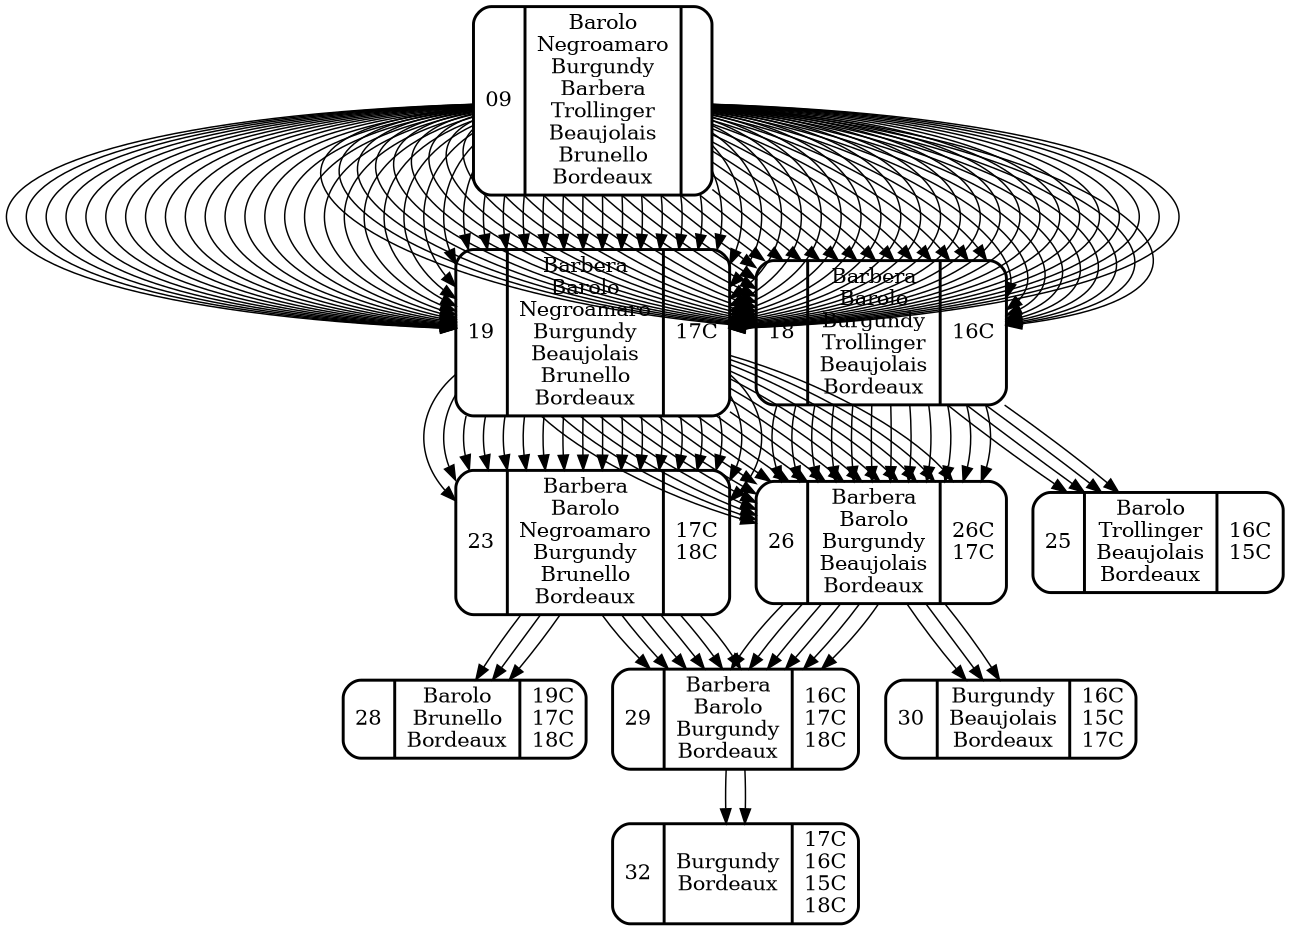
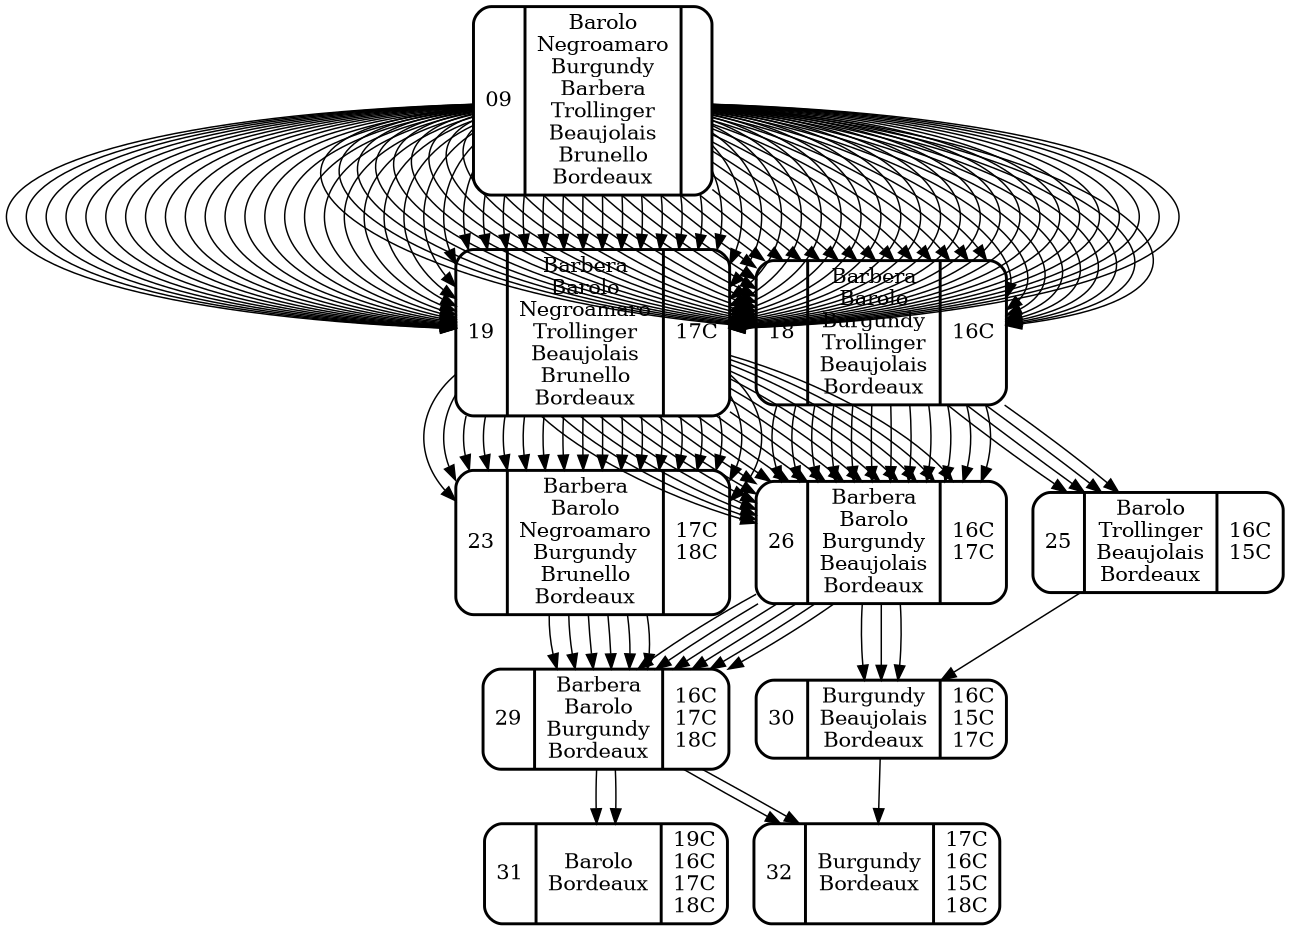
(585, 332) -> (585, 332)
(973, 531) -> (973, 531)
none -> (1017, 632)
(465, 719) -> none
none -> (879, 783)
none -> (606, 874)
